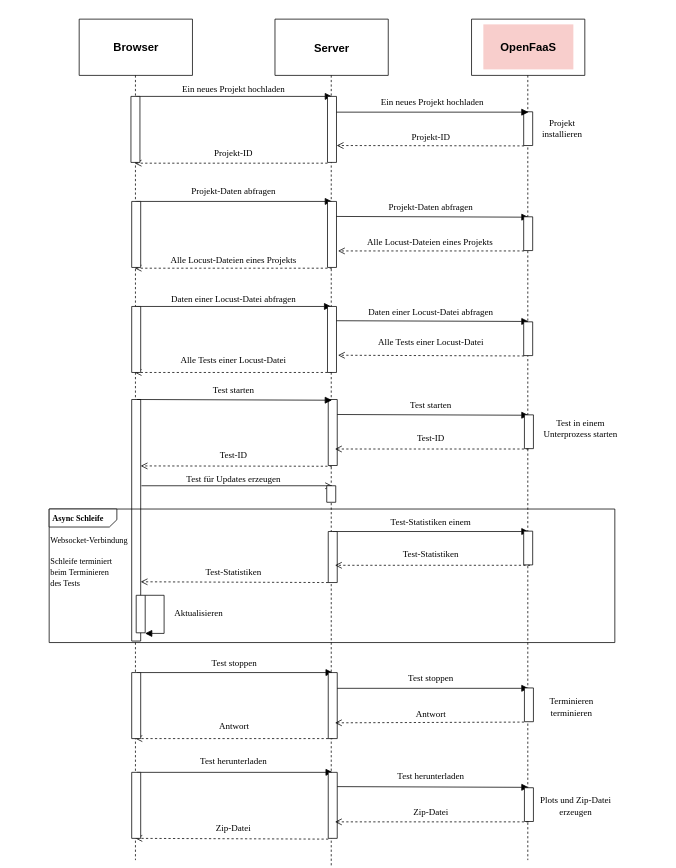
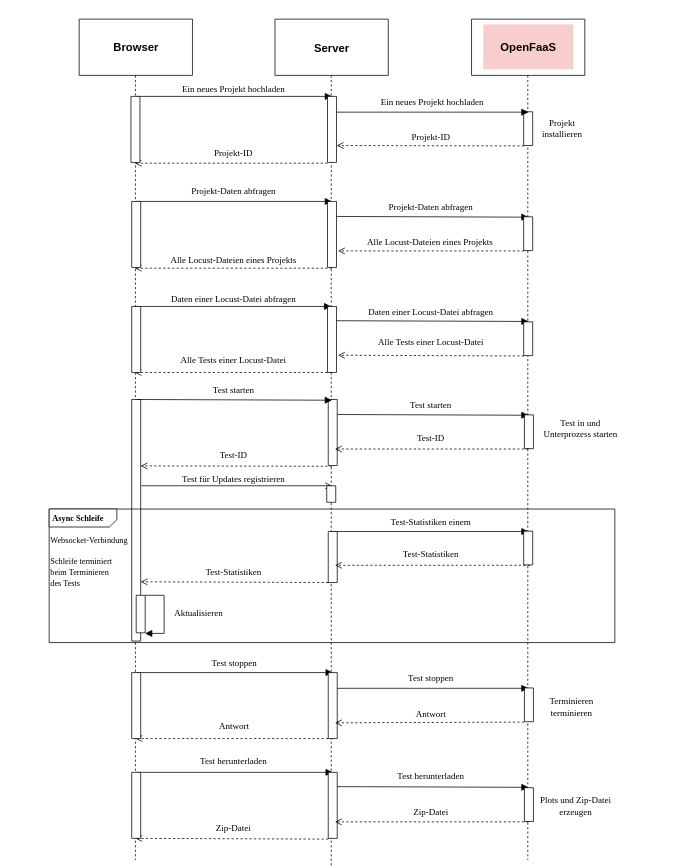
(581, 429) -> (581, 429)
(234, 479) -> (234, 479)
